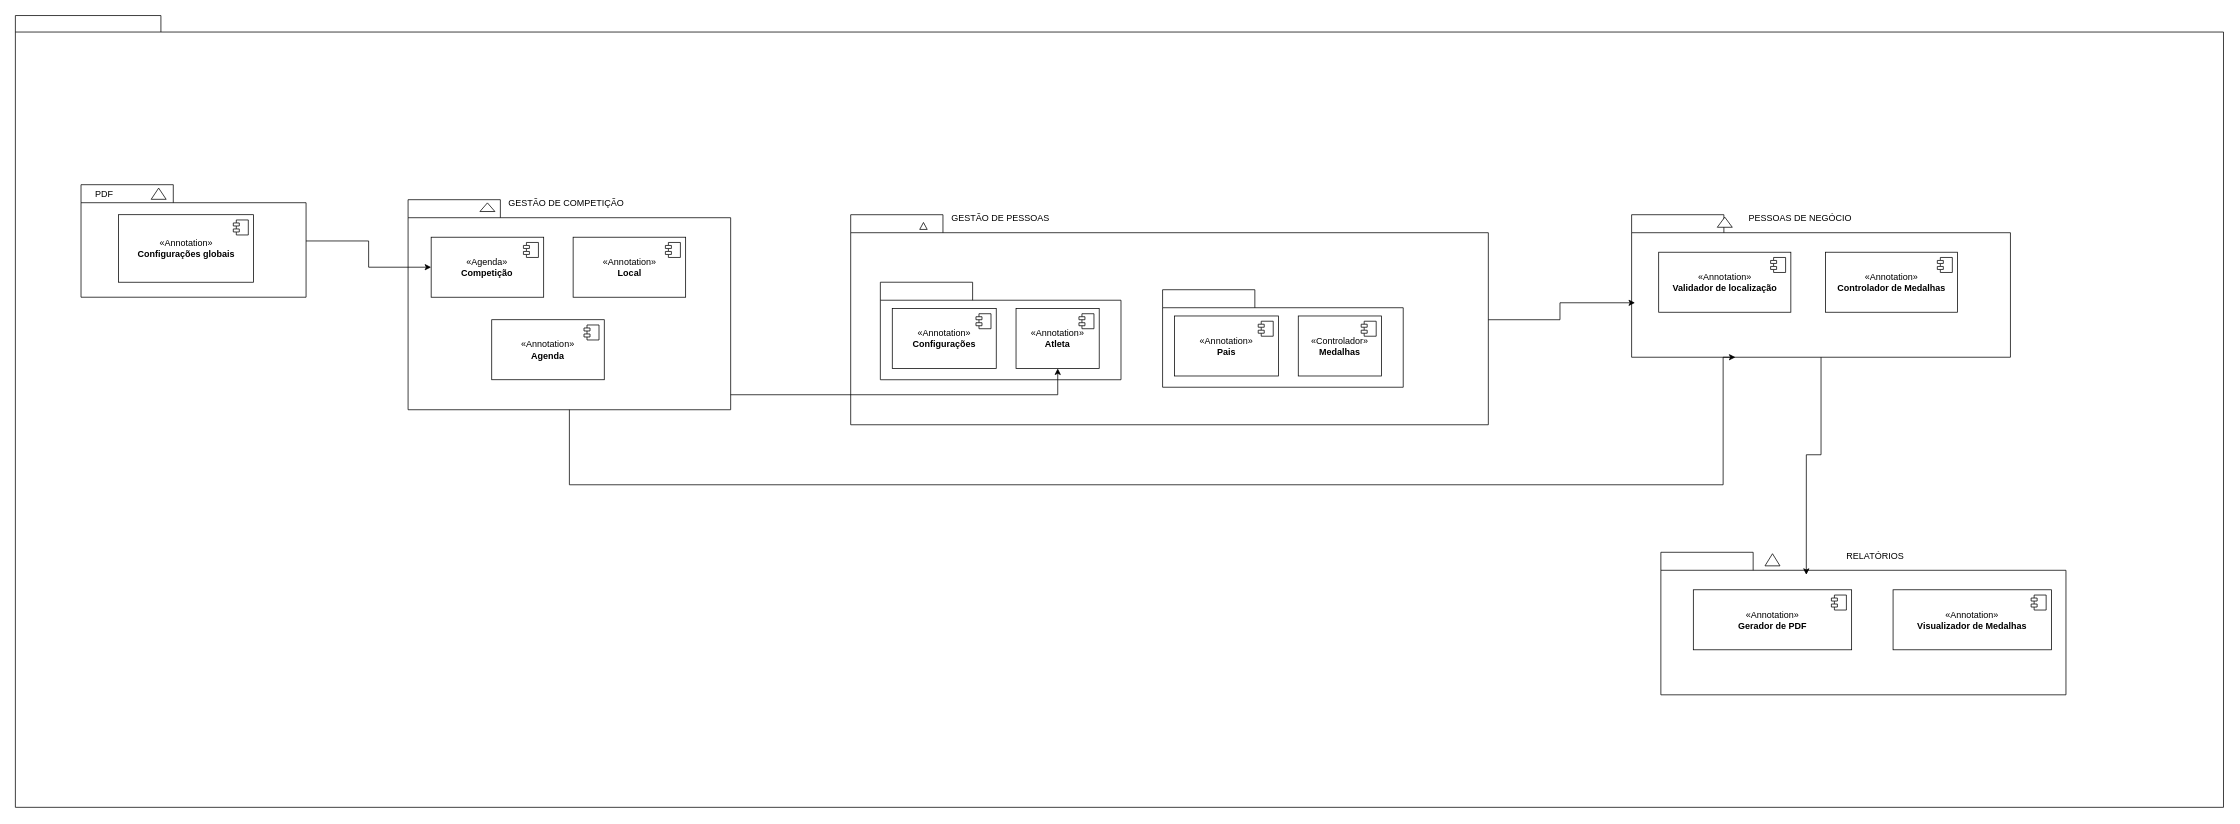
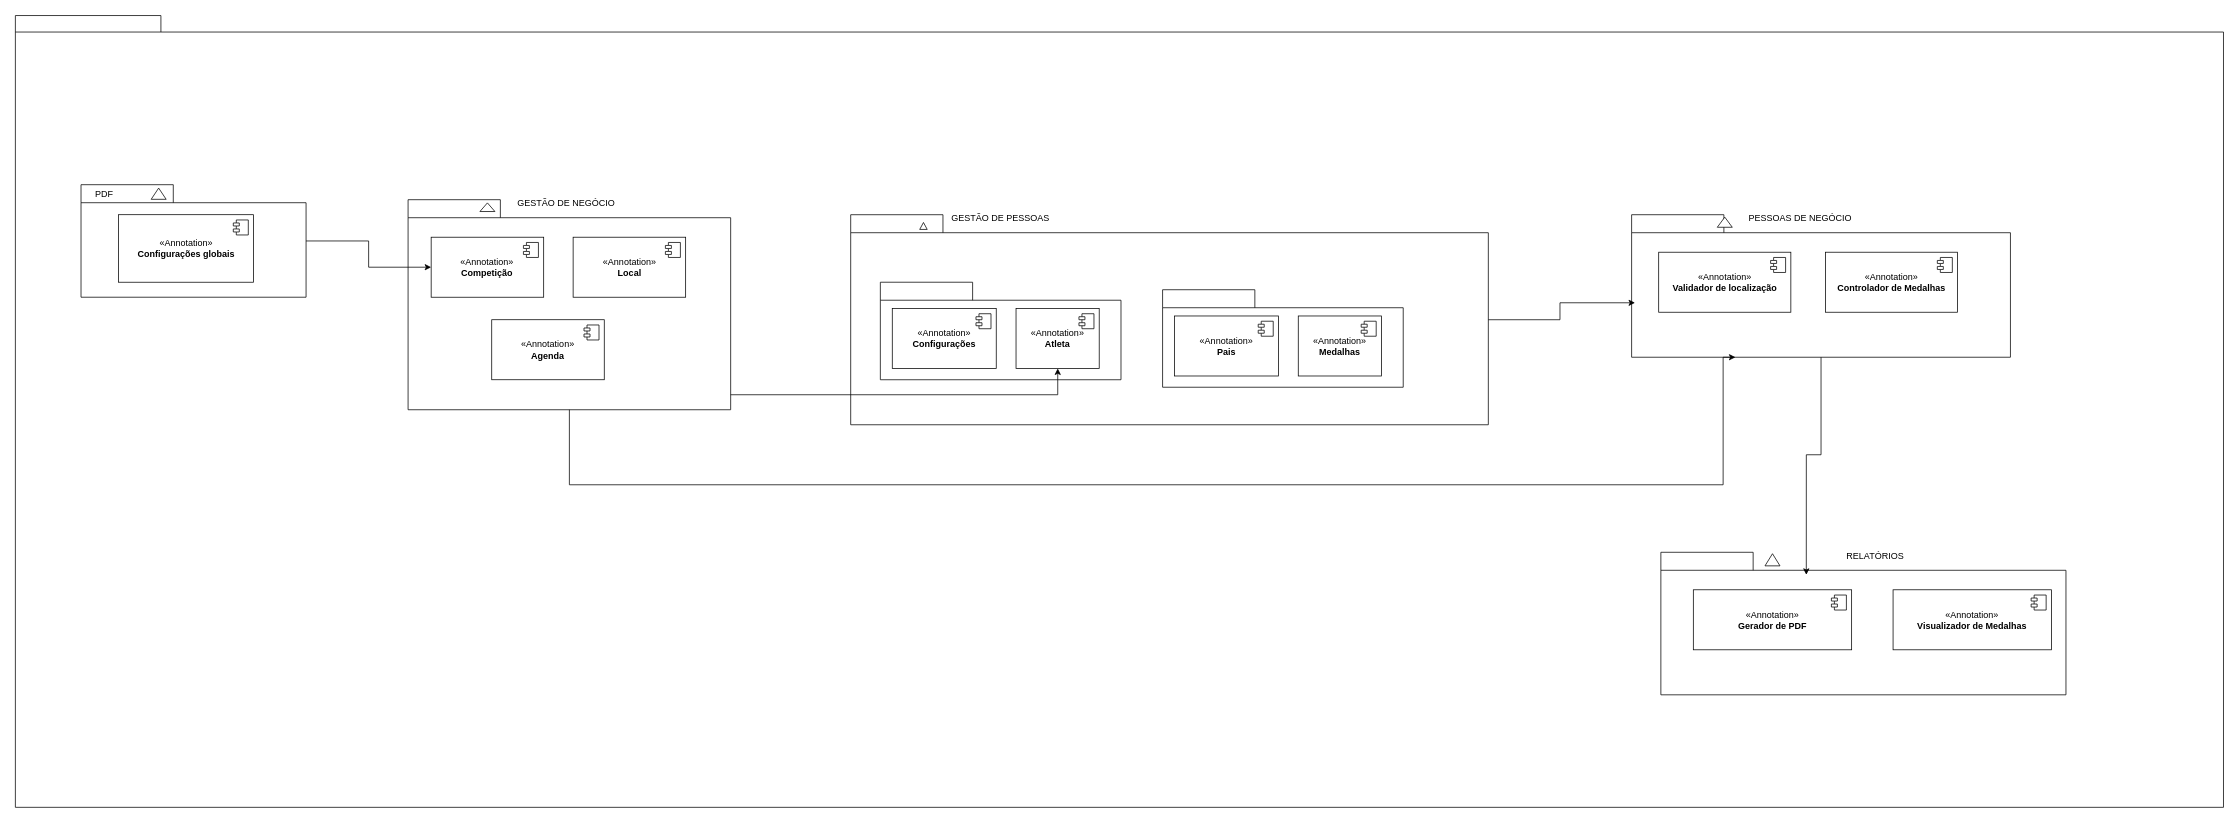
(566, 204) -> (566, 204)
(487, 267) -> (487, 267)
(1340, 346) -> (1340, 346)
